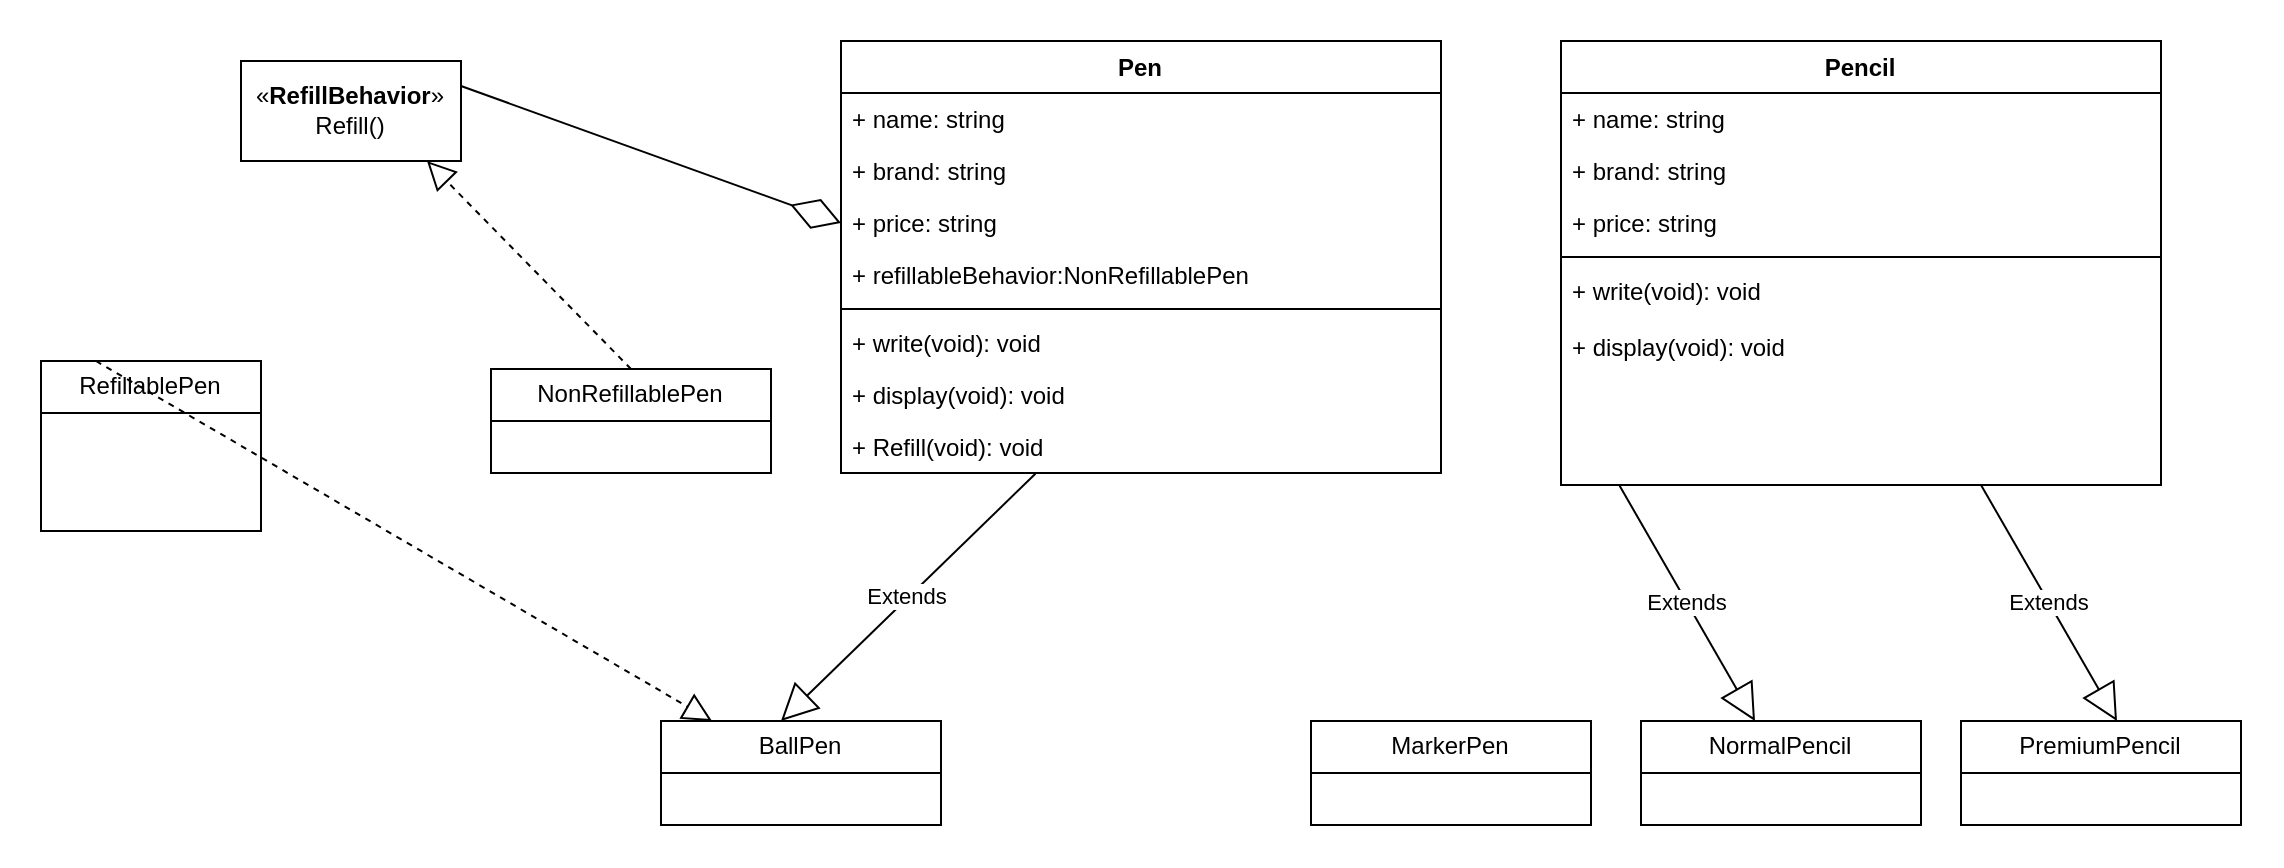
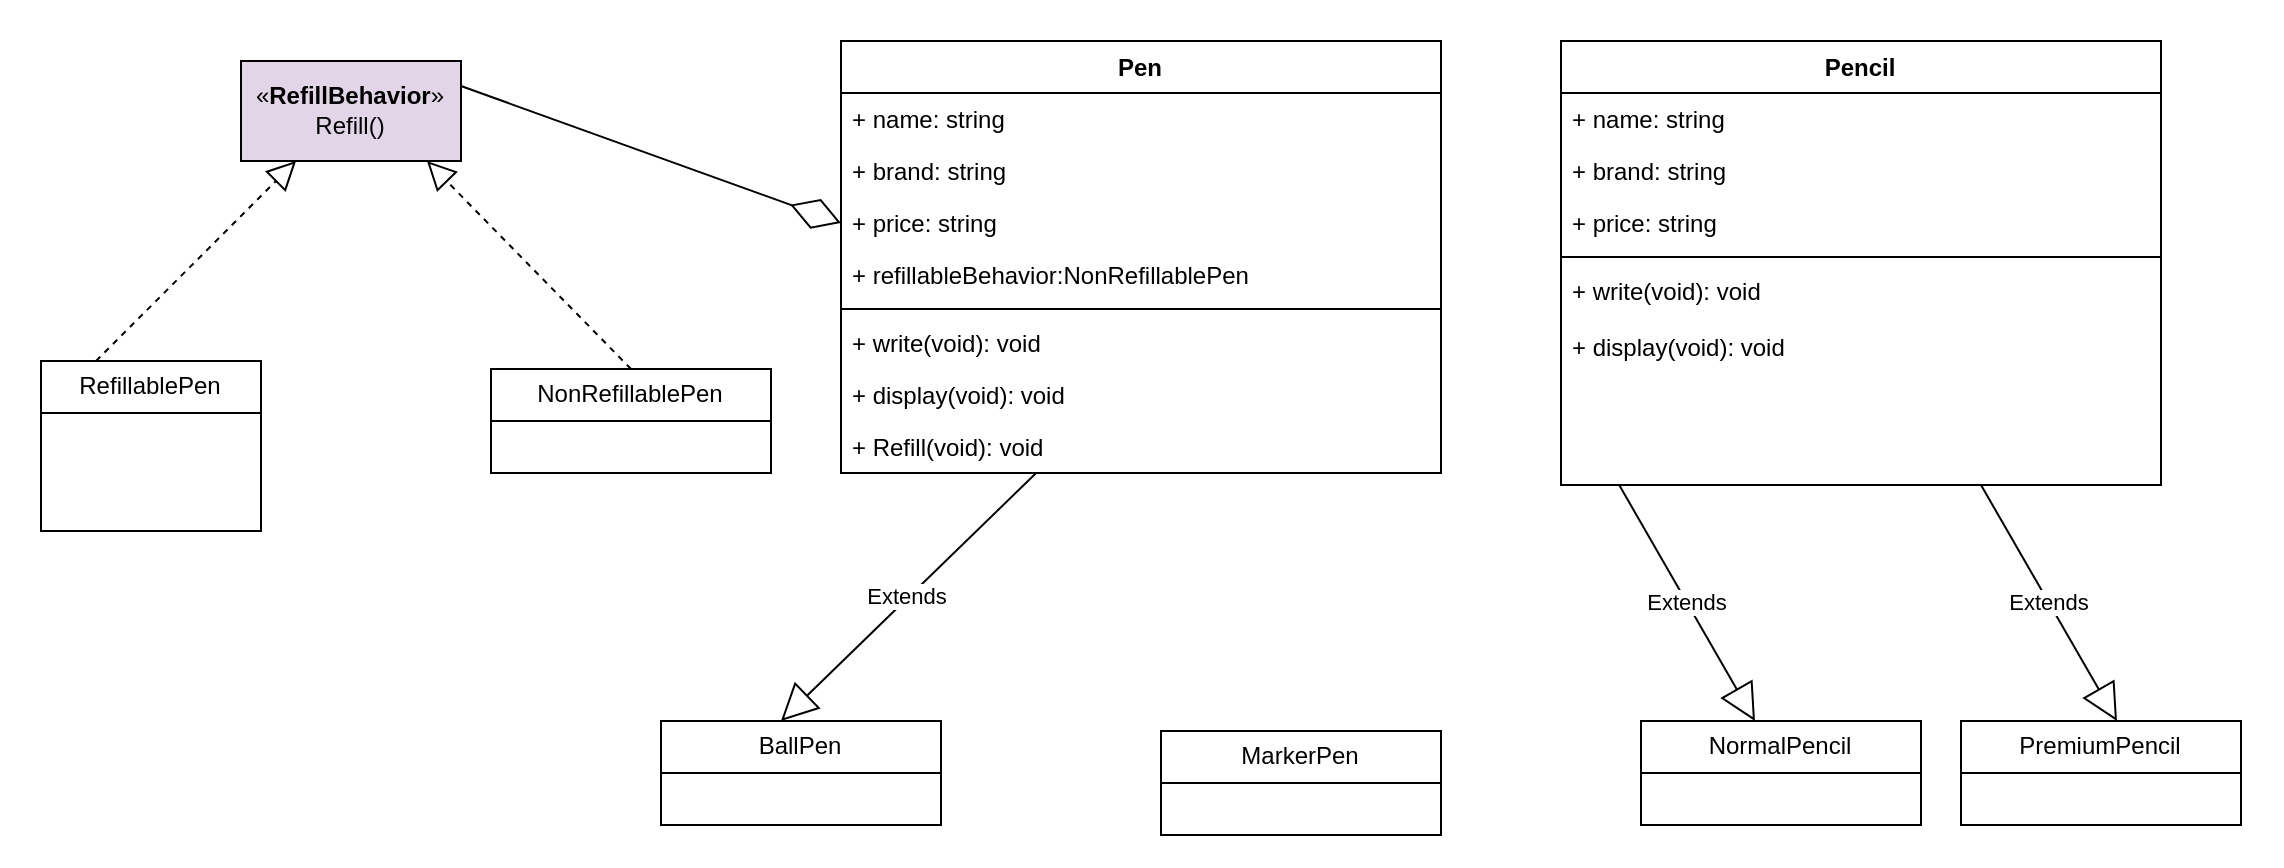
(351, 111) -> (351, 111)
(395, 536) -> (187, 270)
(1451, 773) -> (1301, 783)
